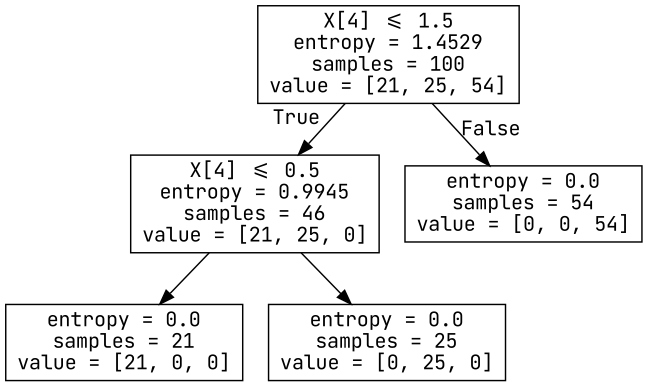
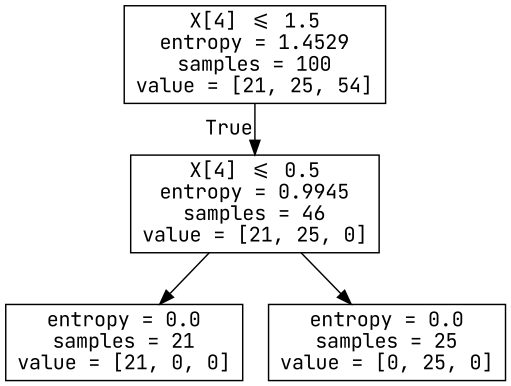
(523, 204) -> none
